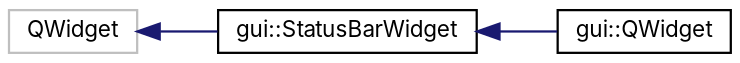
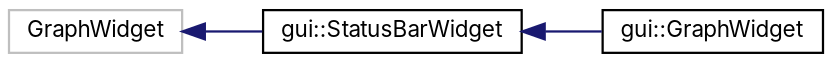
(73, 31) -> (96, 31)
(644, 31) -> (713, 31)
